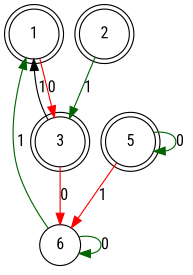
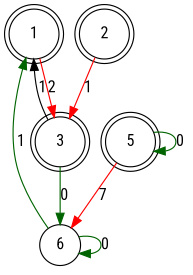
(85, 83) -> (85, 83)
(52, 88) -> (52, 88)
(60, 190) -> (60, 190)
(103, 196) -> (103, 196)
